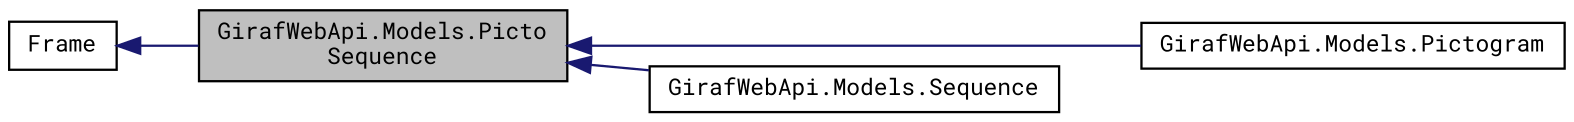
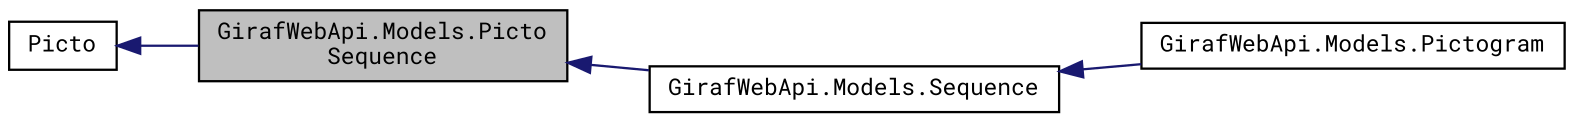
(63, 46) -> (63, 46)
(866, 46) -> (1112, 67)
